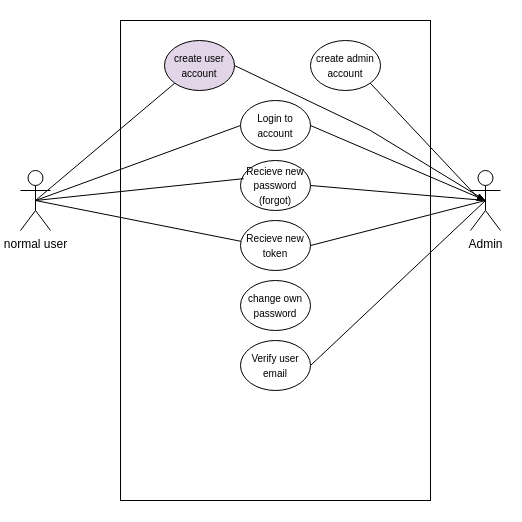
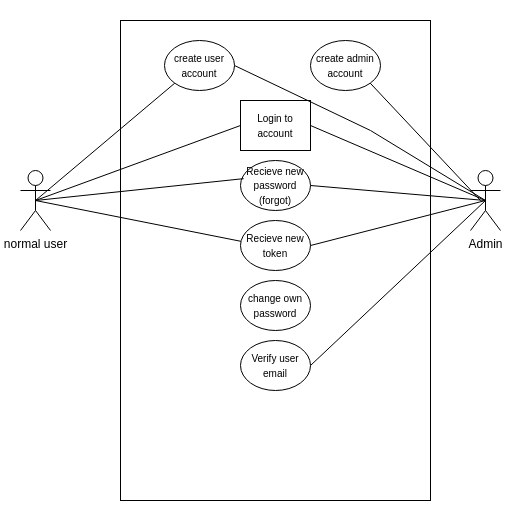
(200, 66) -> (200, 66)
(276, 126) -> (276, 126)
(311, 126) -> (311, 126)
